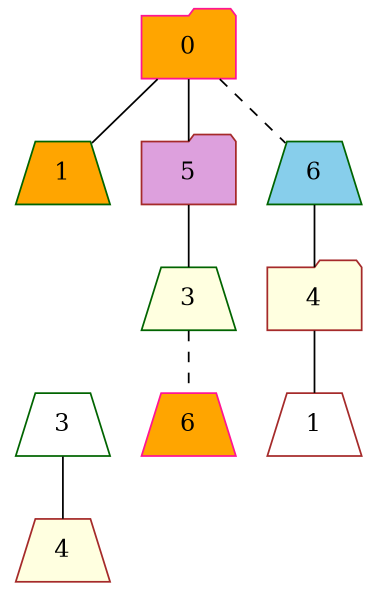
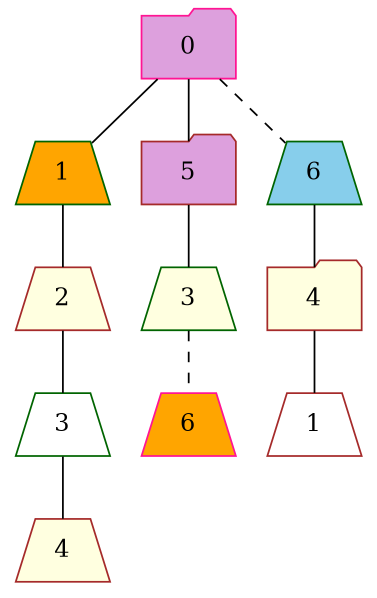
(189, 47) -> (189, 47)
none -> (63, 299)
